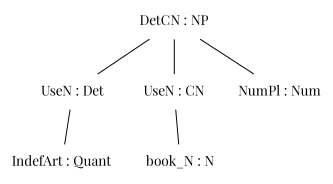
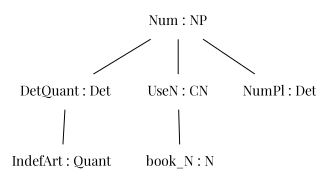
(174, 21) -> (178, 21)
(73, 92) -> (66, 92)
(280, 92) -> (280, 92)
